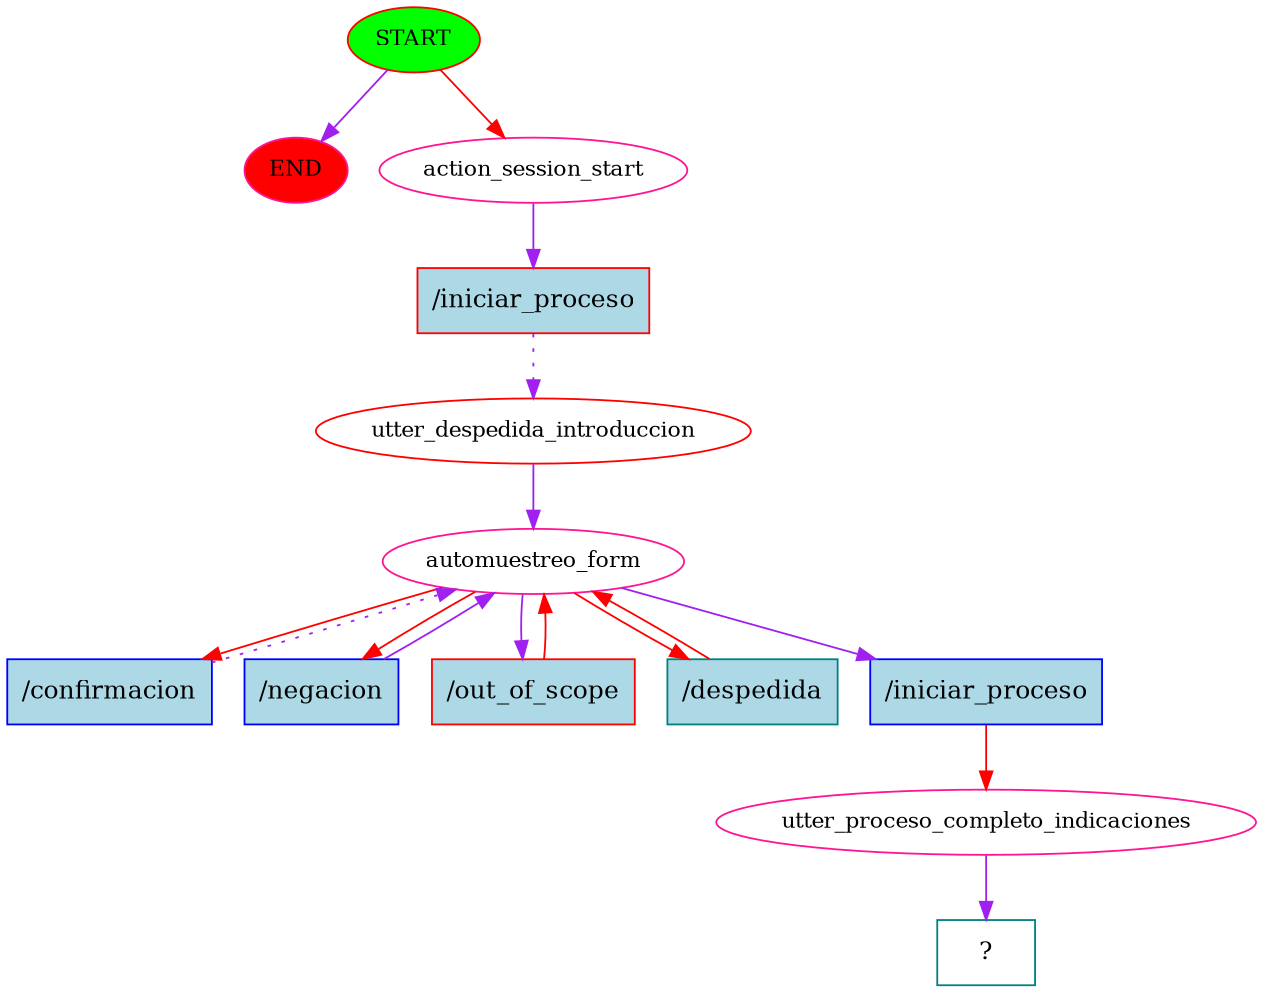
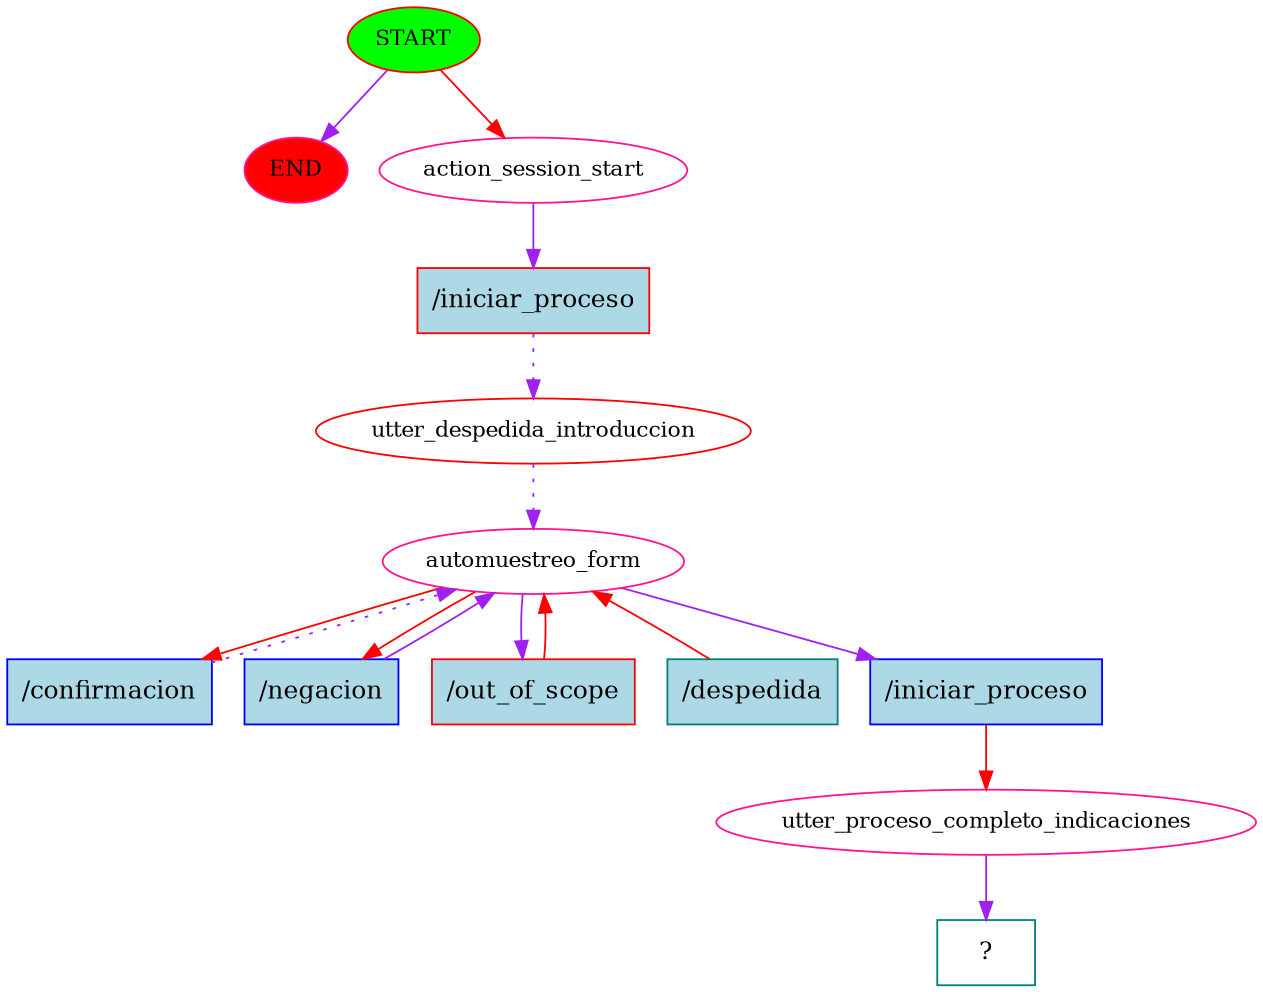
(533, 487) -> (533, 487)
(623, 622) -> none
